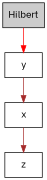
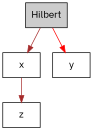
(24, 87) -> (36, 37)
